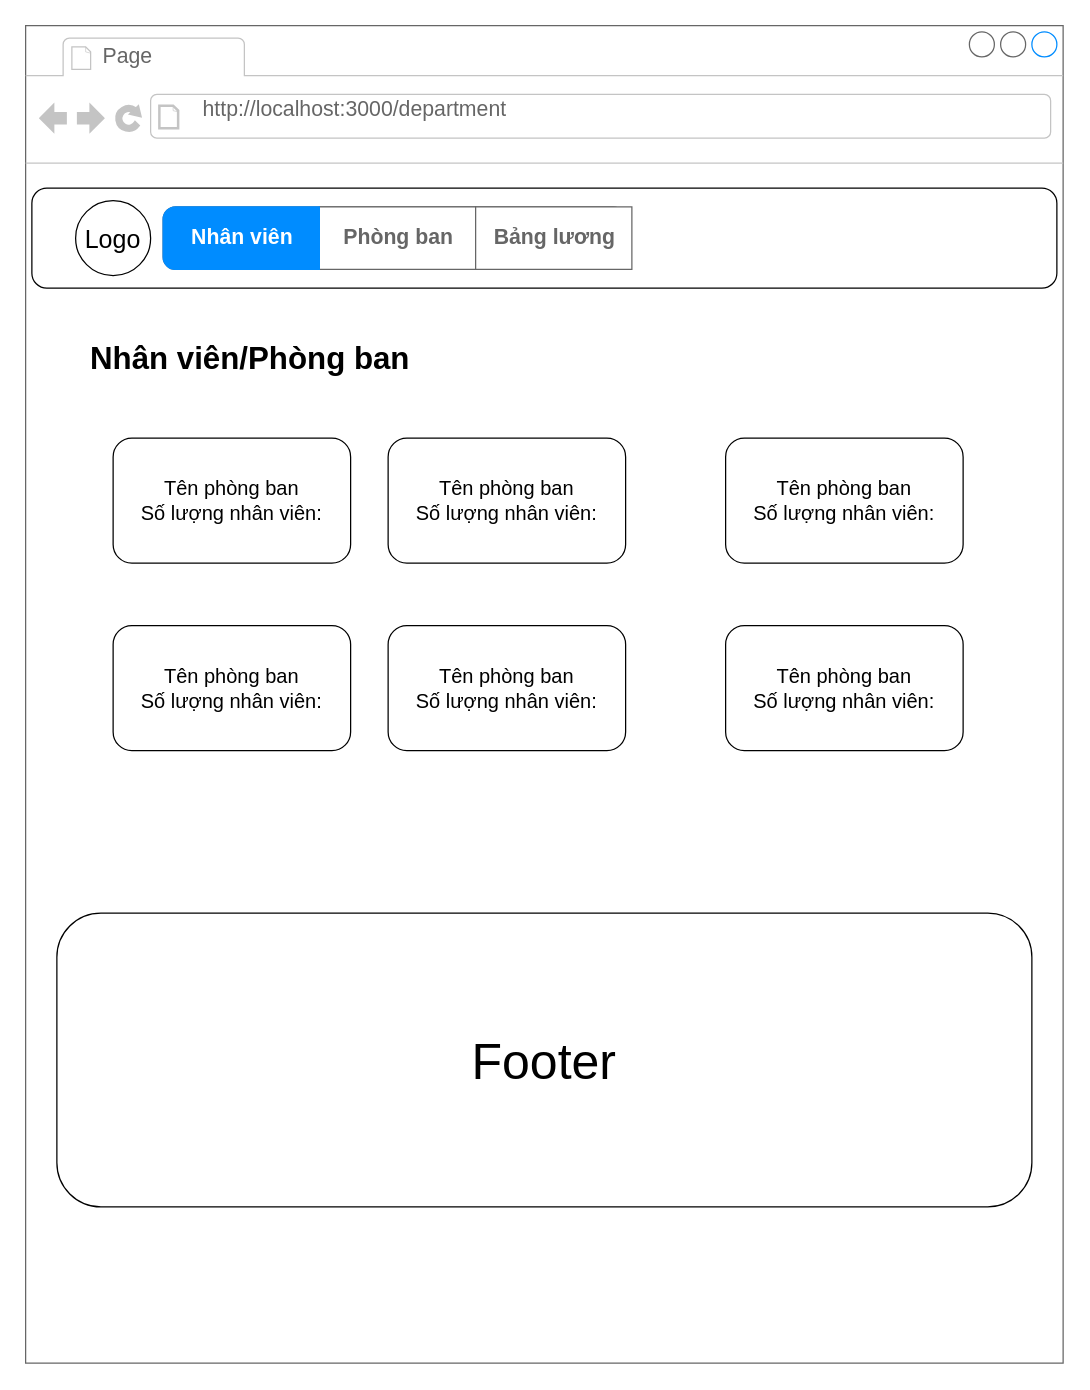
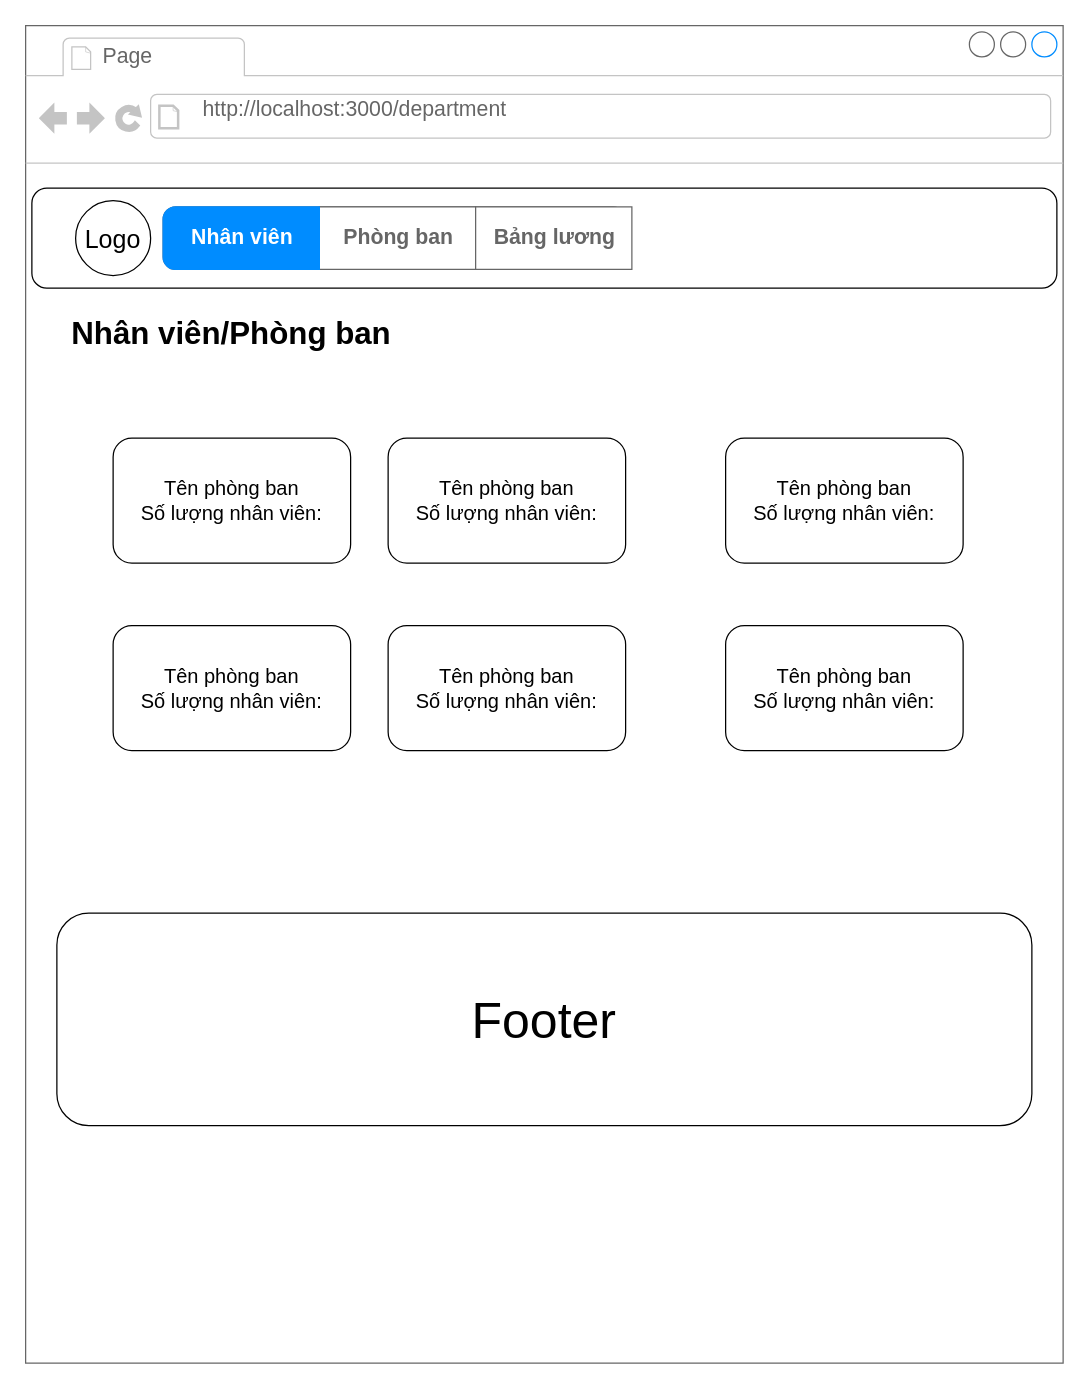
(282, 357) -> (263, 332)
(544, 1060) -> (544, 1019)
